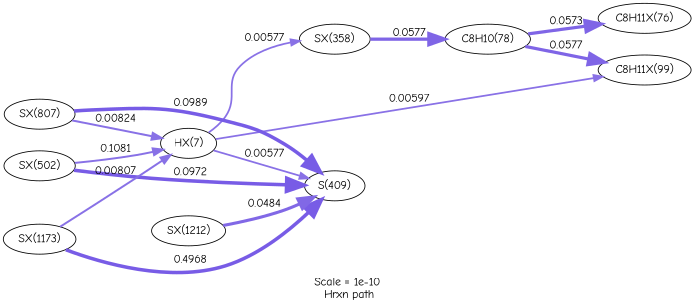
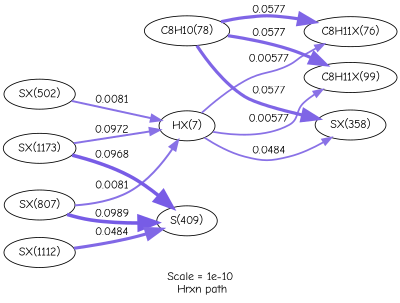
(564, 21) -> (267, 10)
(262, 38) -> (267, 150)
(400, 39) -> (241, 94)
(407, 99) -> (267, 119)
(114, 119) -> (110, 185)
(114, 149) -> (110, 100)
(257, 163) -> (256, 76)
(114, 171) -> (110, 130)
(180, 180) -> none
(189, 231) -> (40, 252)
(189, 260) -> (110, 155)
